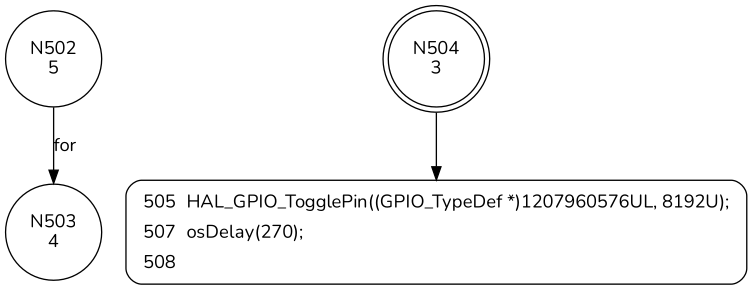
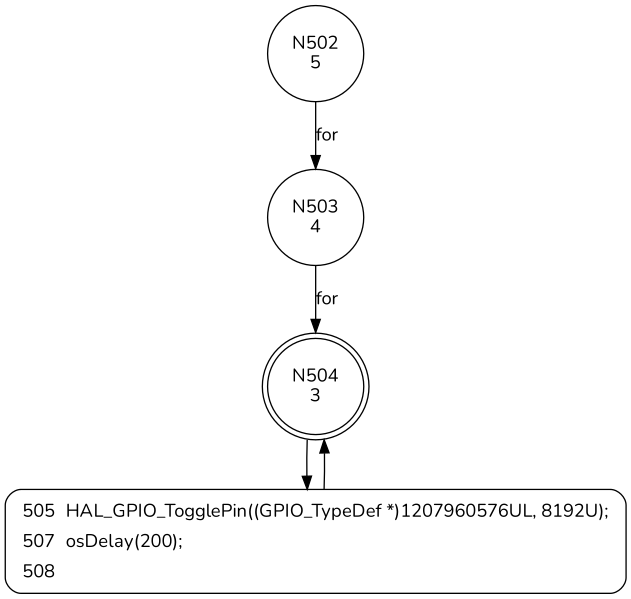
(245, 232) -> (124, 541)
none -> (316, 293)
none -> (325, 471)
